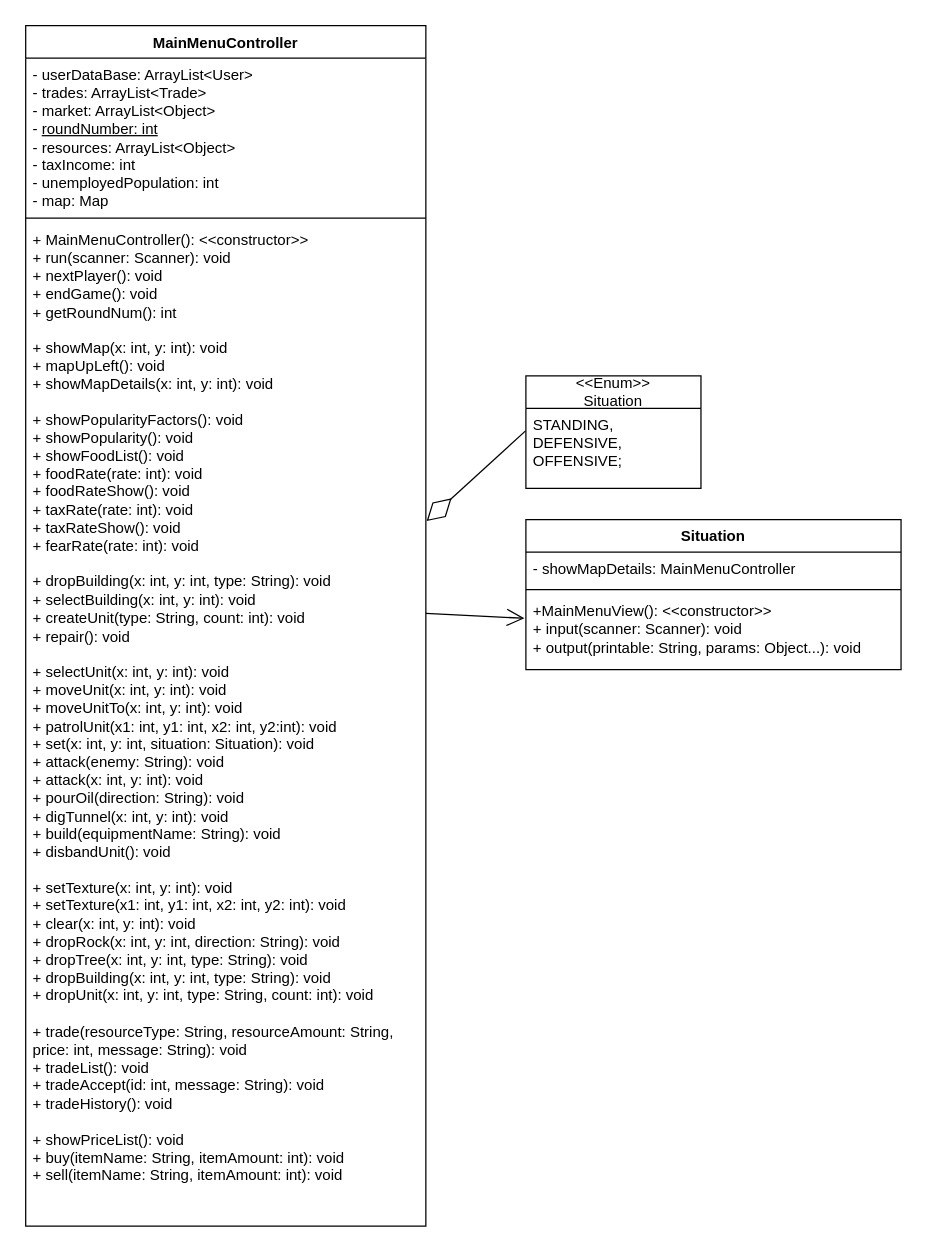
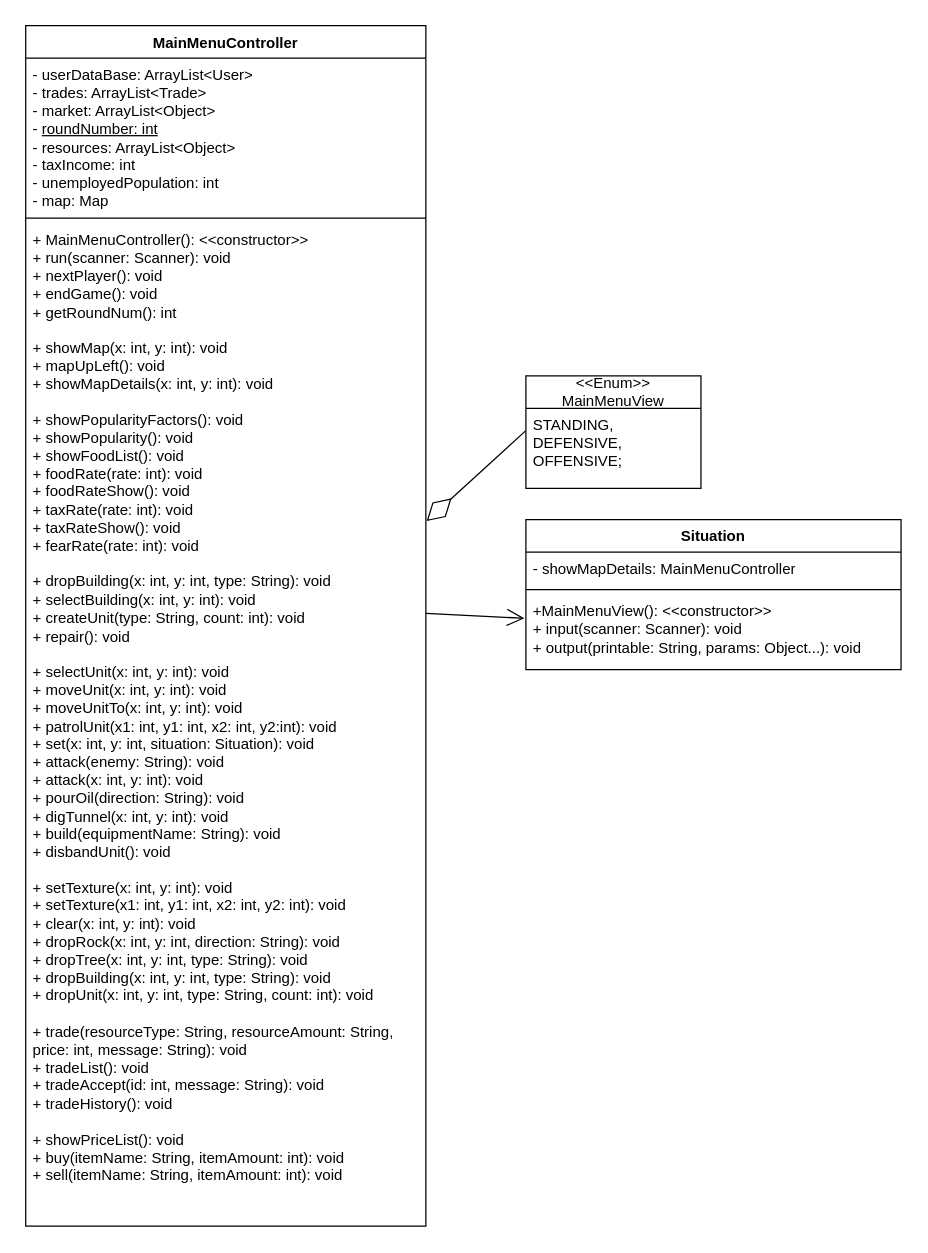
(613, 392) -> (613, 392)
